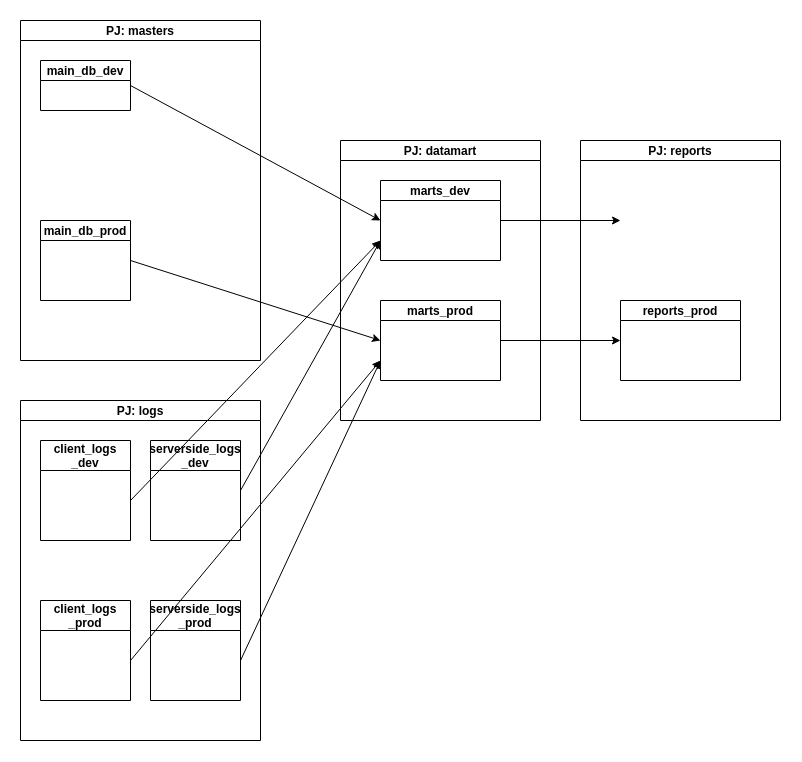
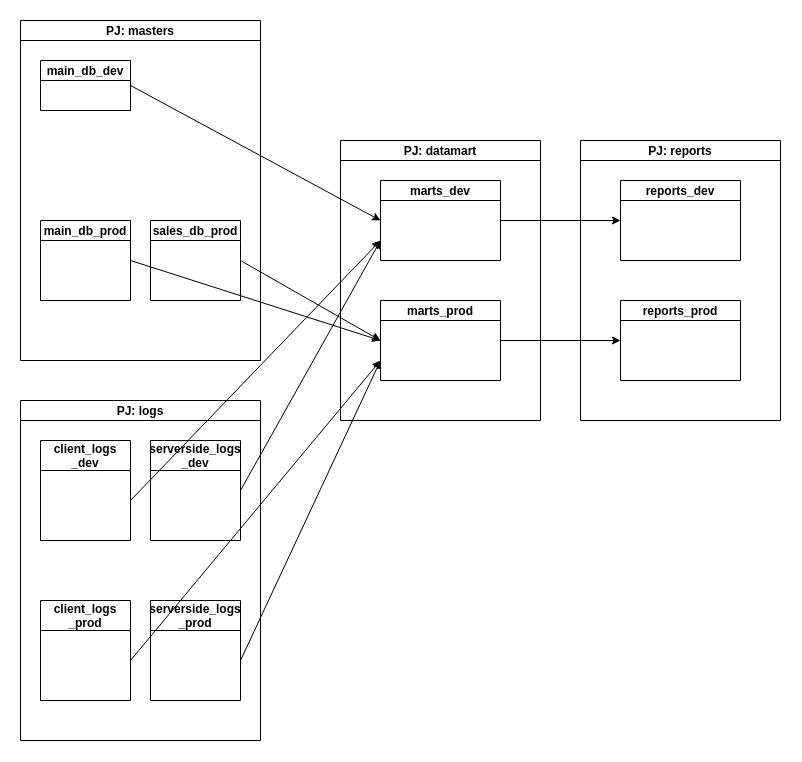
none -> (681, 221)
none -> (196, 261)
none -> (309, 299)
